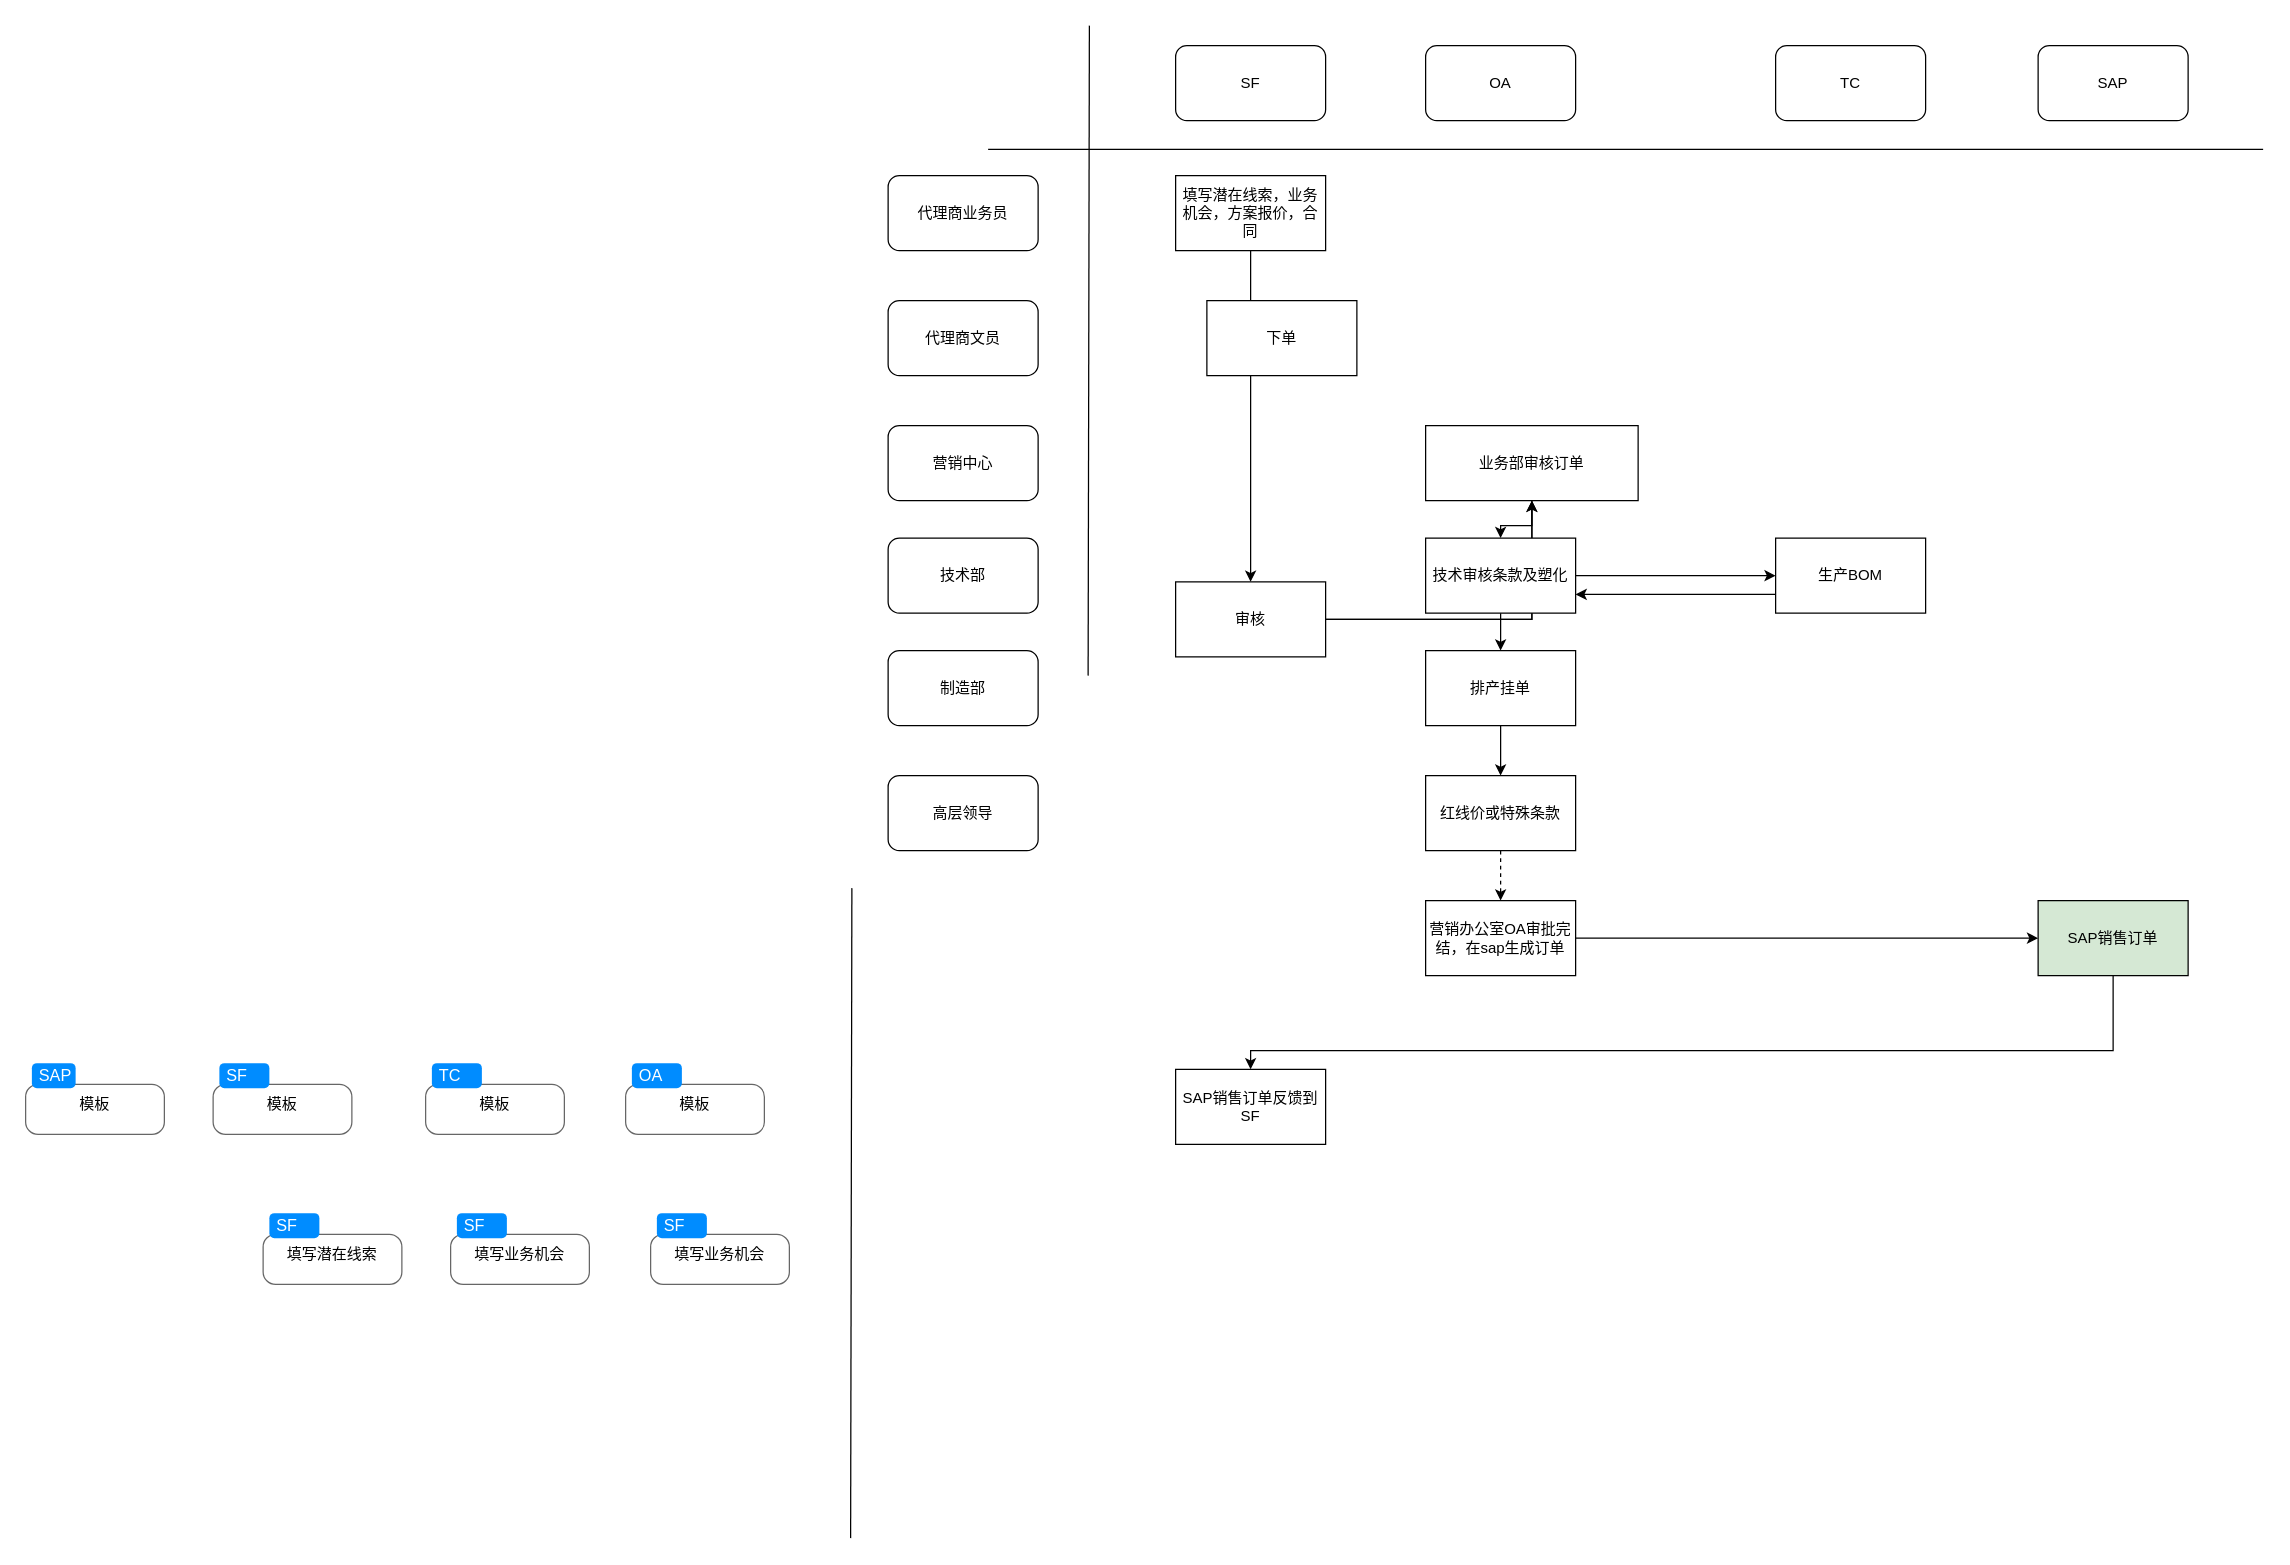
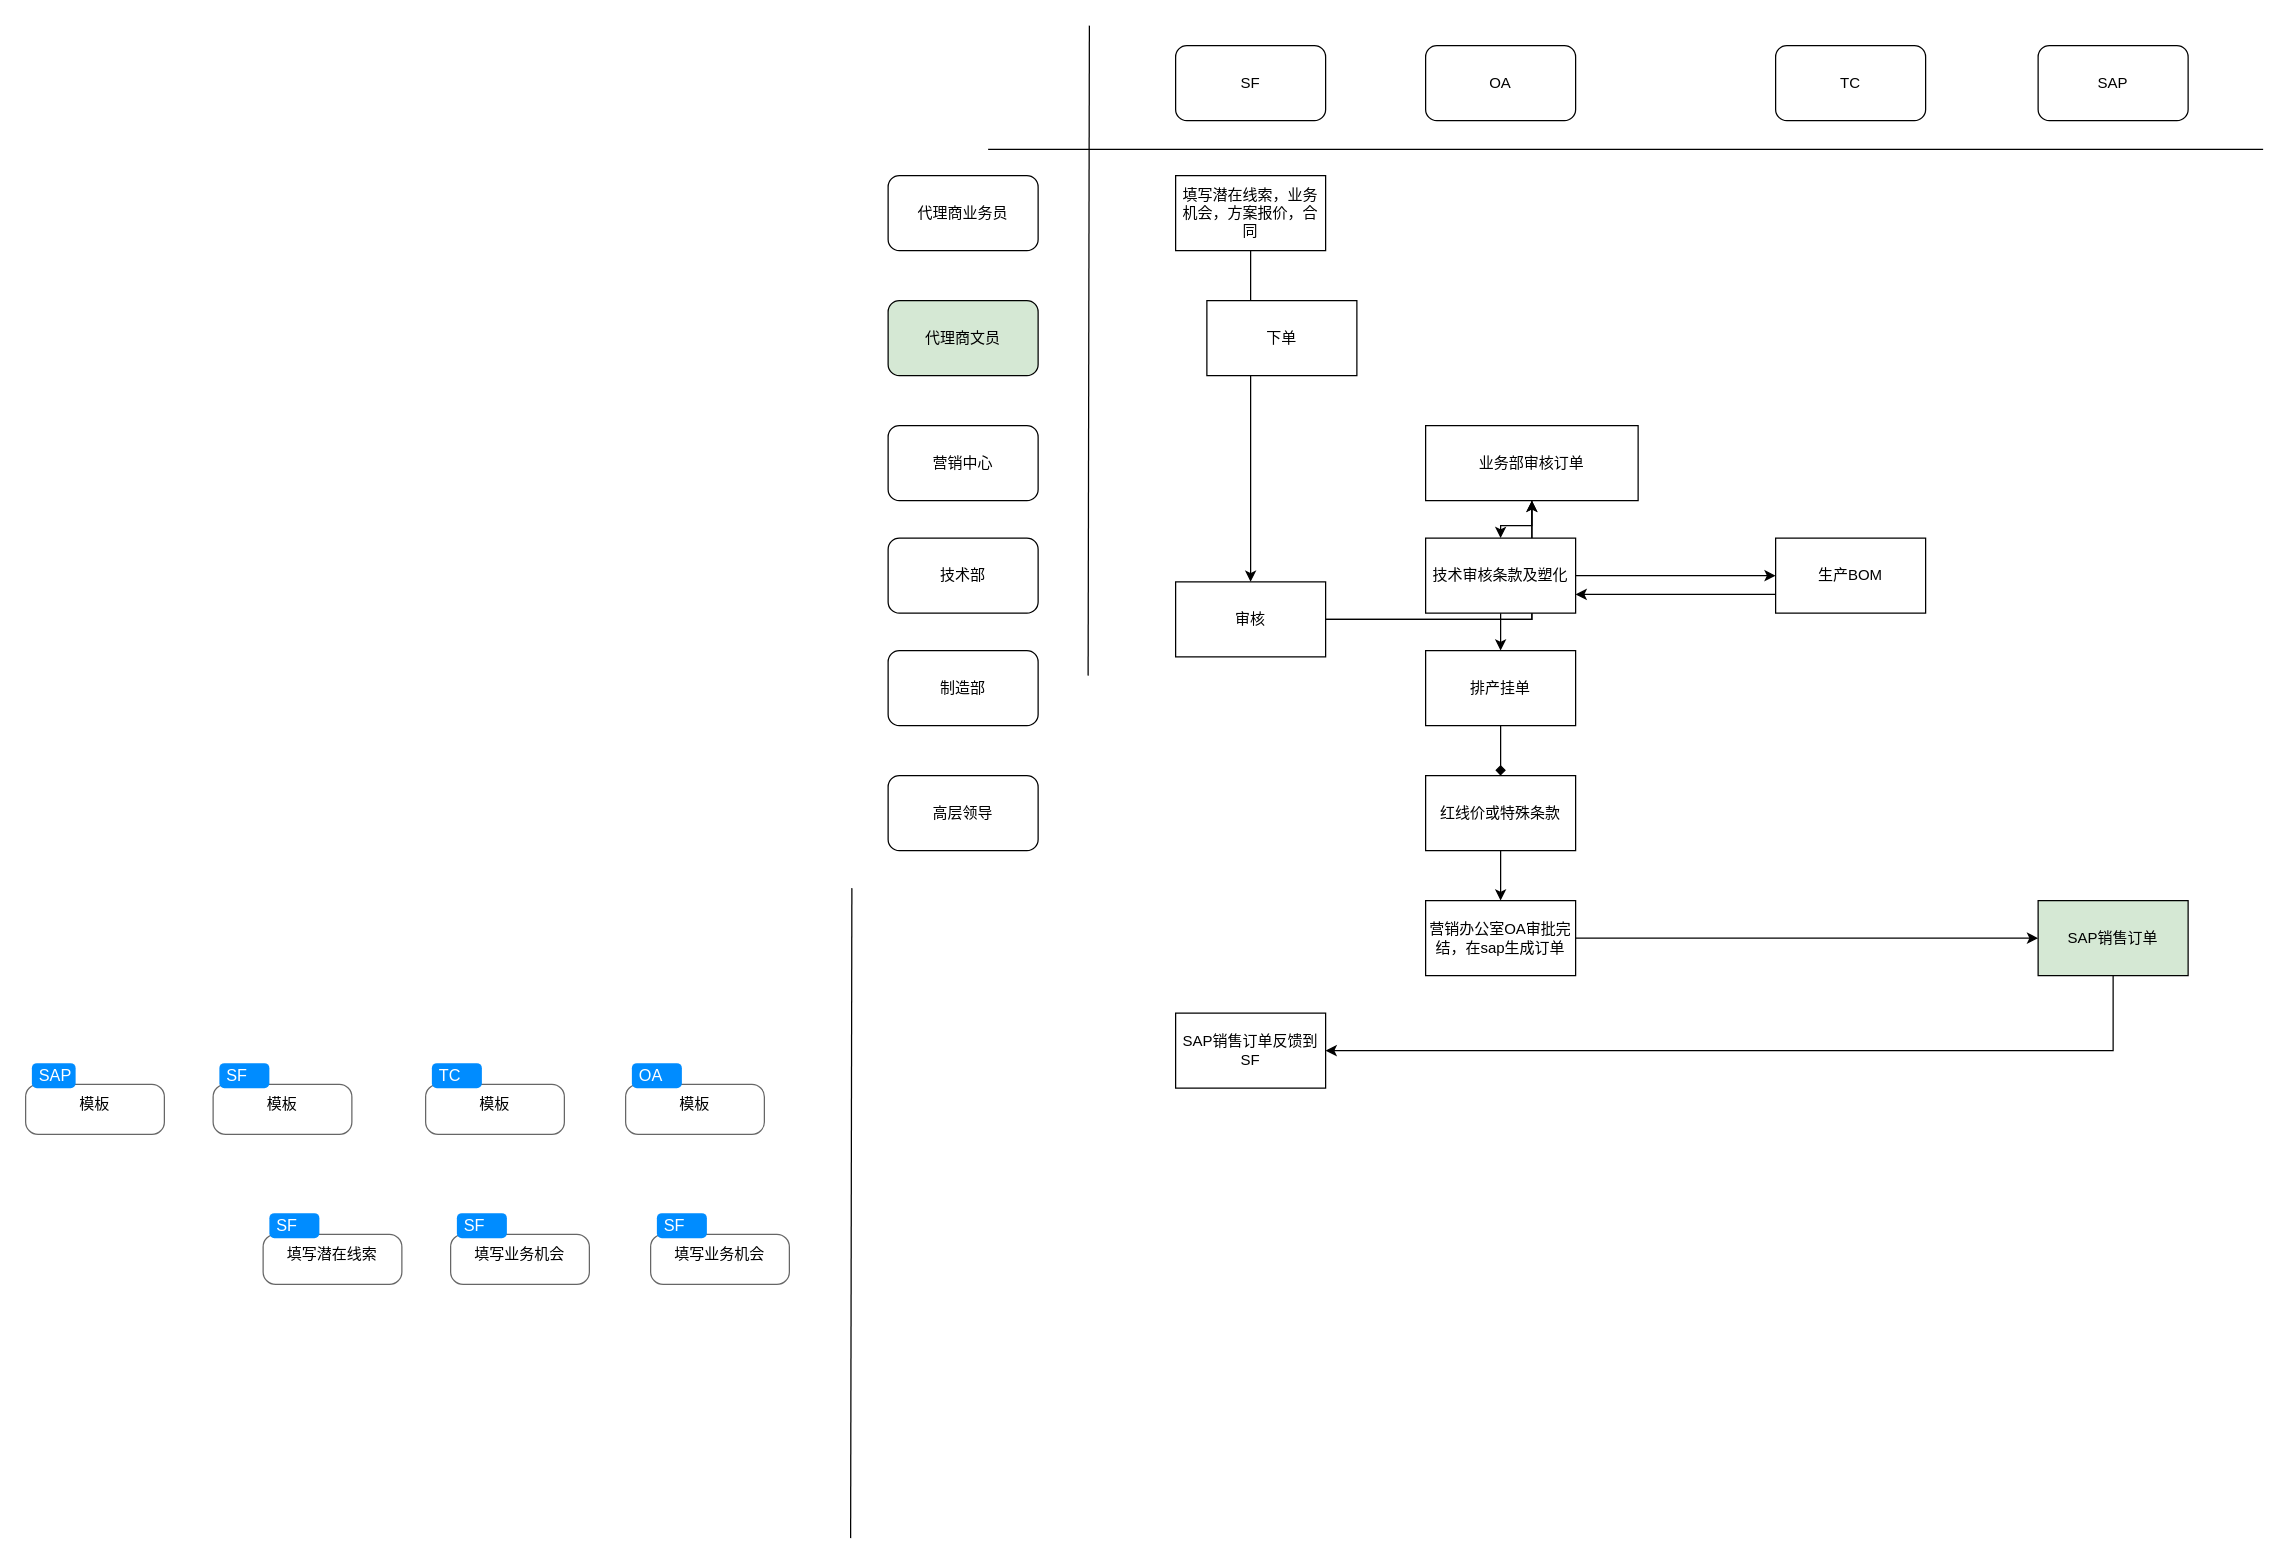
(963, 338) -> (963, 338)
(1501, 765) -> (1501, 764)
(1501, 871) -> (1501, 871)
(1251, 1107) -> (1251, 1051)
